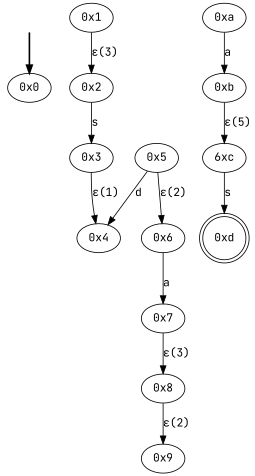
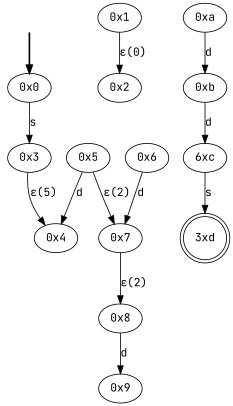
(105, 53) -> (133, 53)
(228, 53) -> (209, 53)
(91, 119) -> (29, 119)
(238, 123) -> (209, 123)
(106, 193) -> (44, 193)
(160, 194) -> (102, 194)
(224, 238) -> (205, 238)
(167, 283) -> (141, 193)
(177, 353) -> (134, 283)
(177, 424) -> (124, 353)
